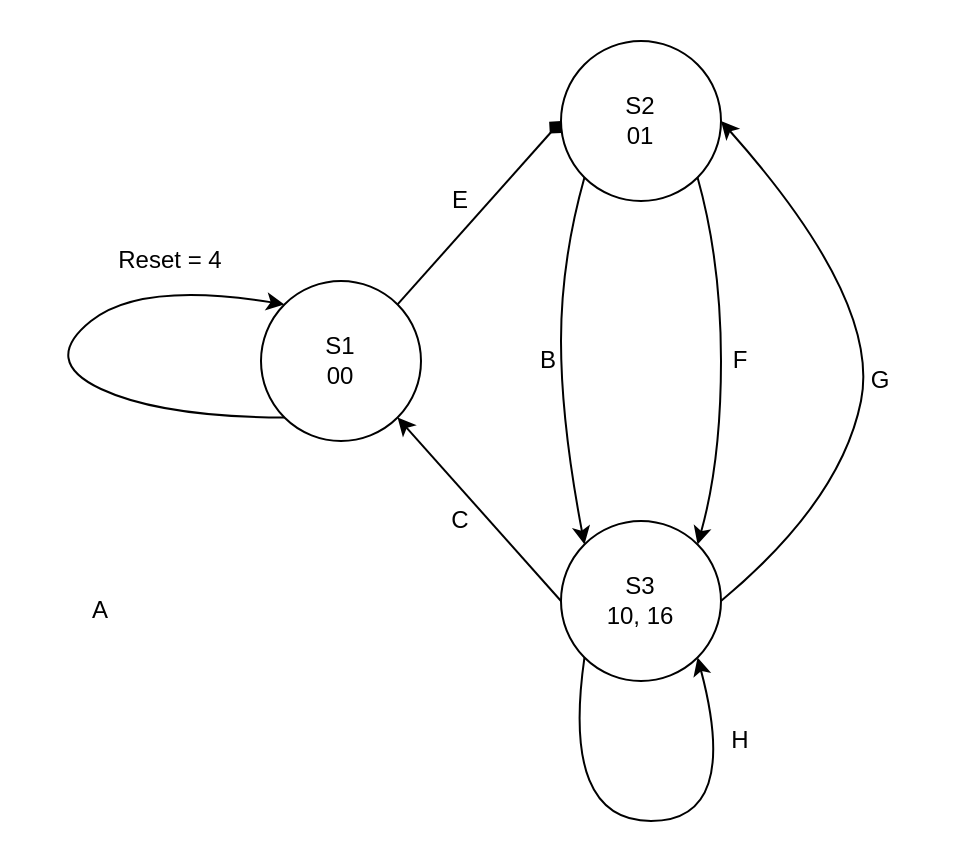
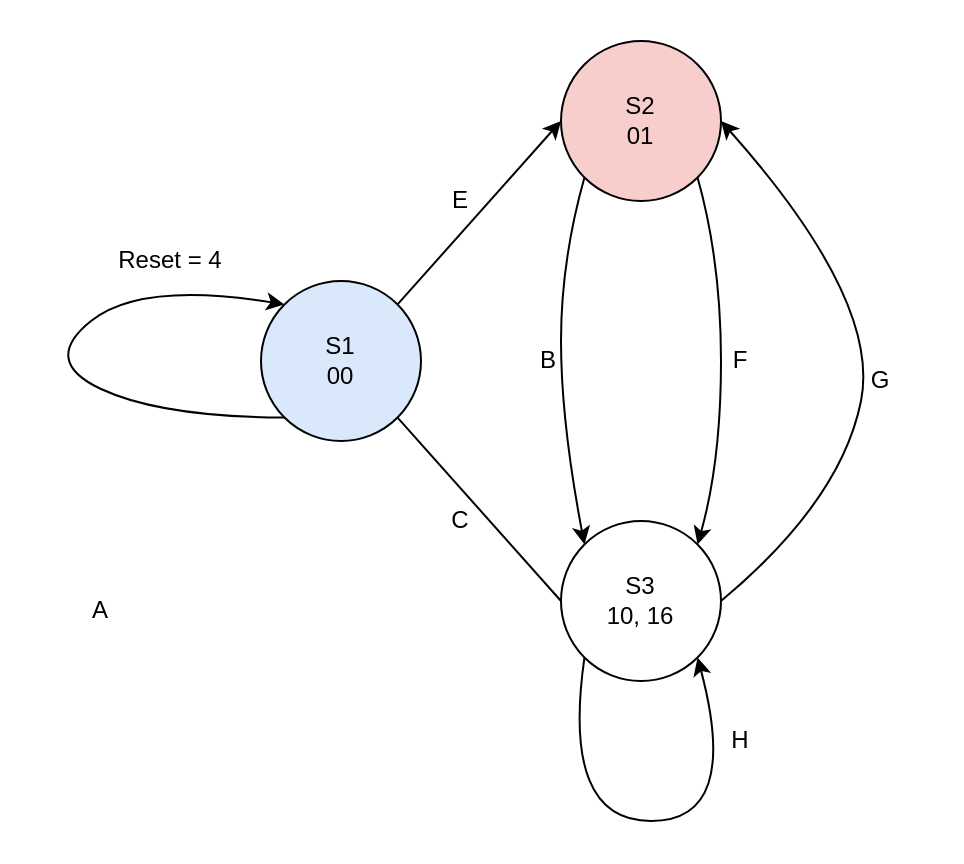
(641, 121) -> (641, 121)
(551, 133) -> (551, 132)
(341, 361) -> (341, 361)
(407, 428) -> (403, 424)
